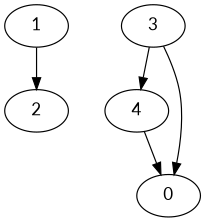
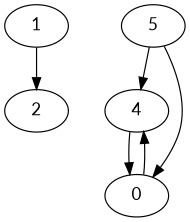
(153, 26) -> (153, 26)
none -> (145, 159)
